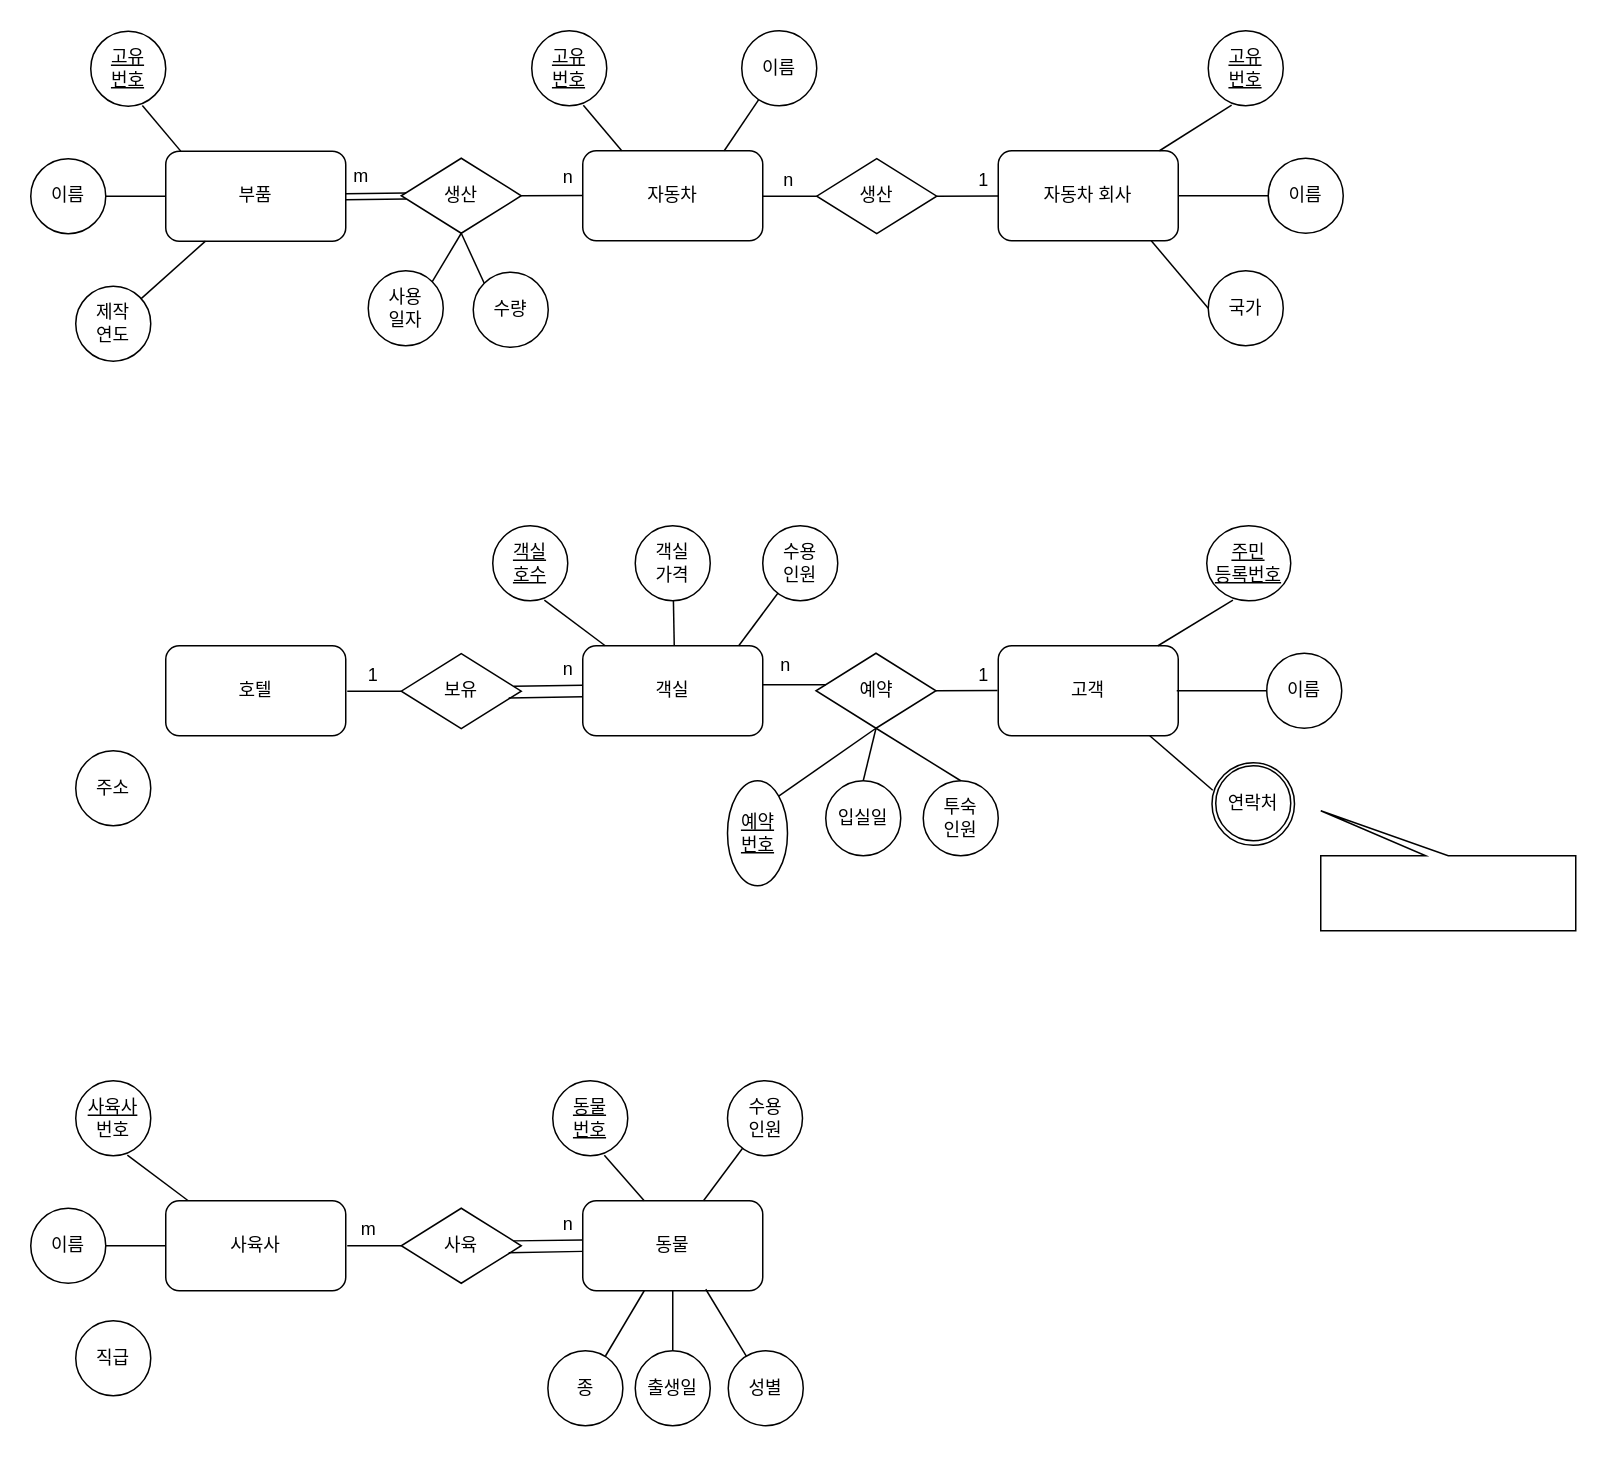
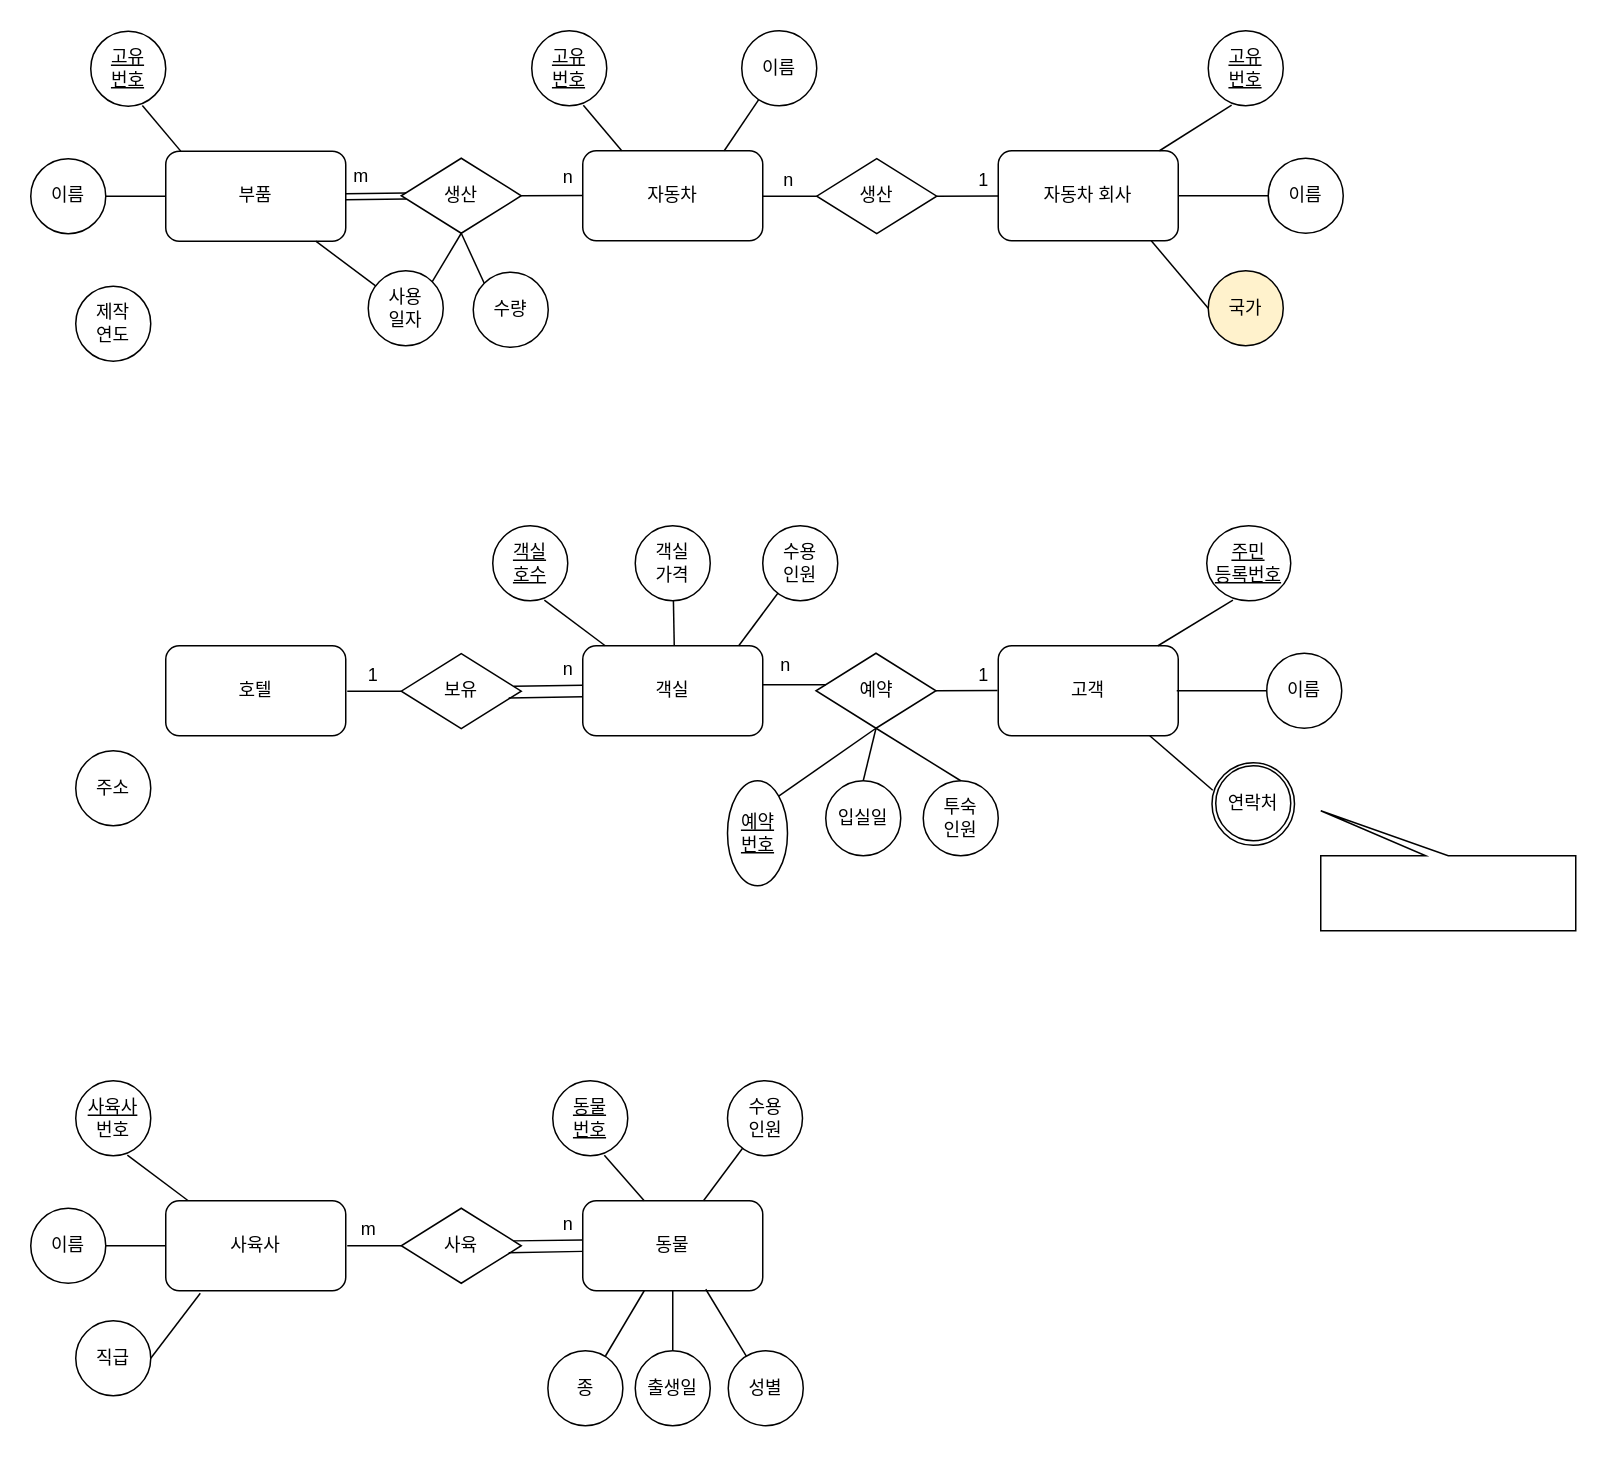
(173, 270) -> (346, 264)
(1246, 308) -> (1246, 308)
none -> (176, 1325)
